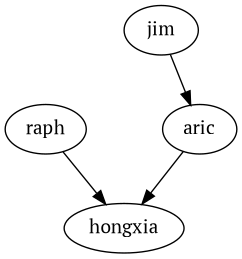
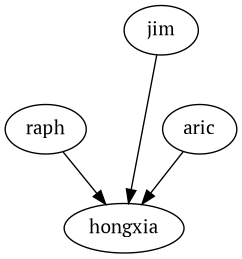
(178, 73) -> (144, 122)
